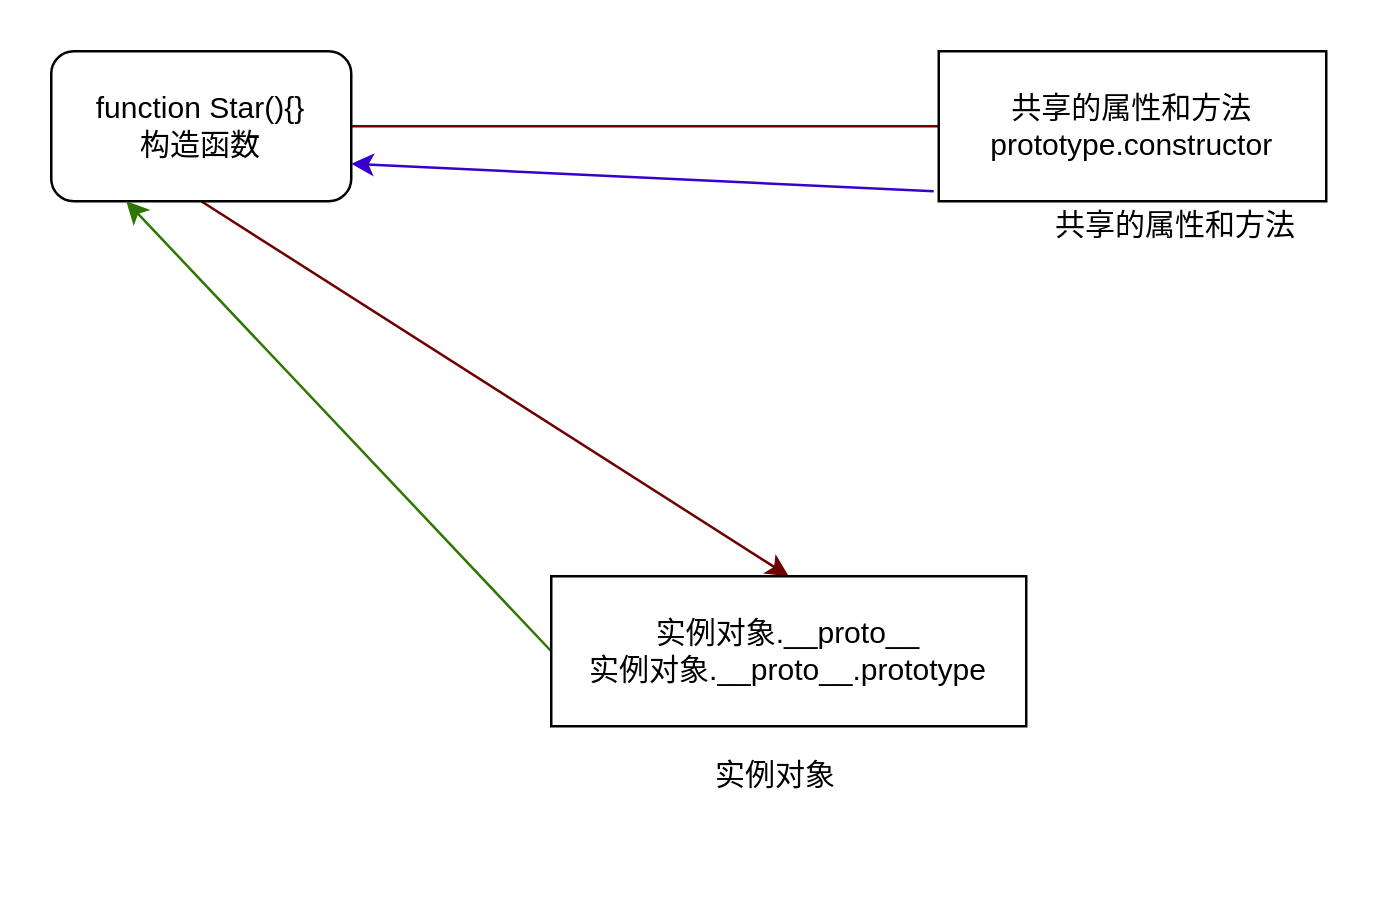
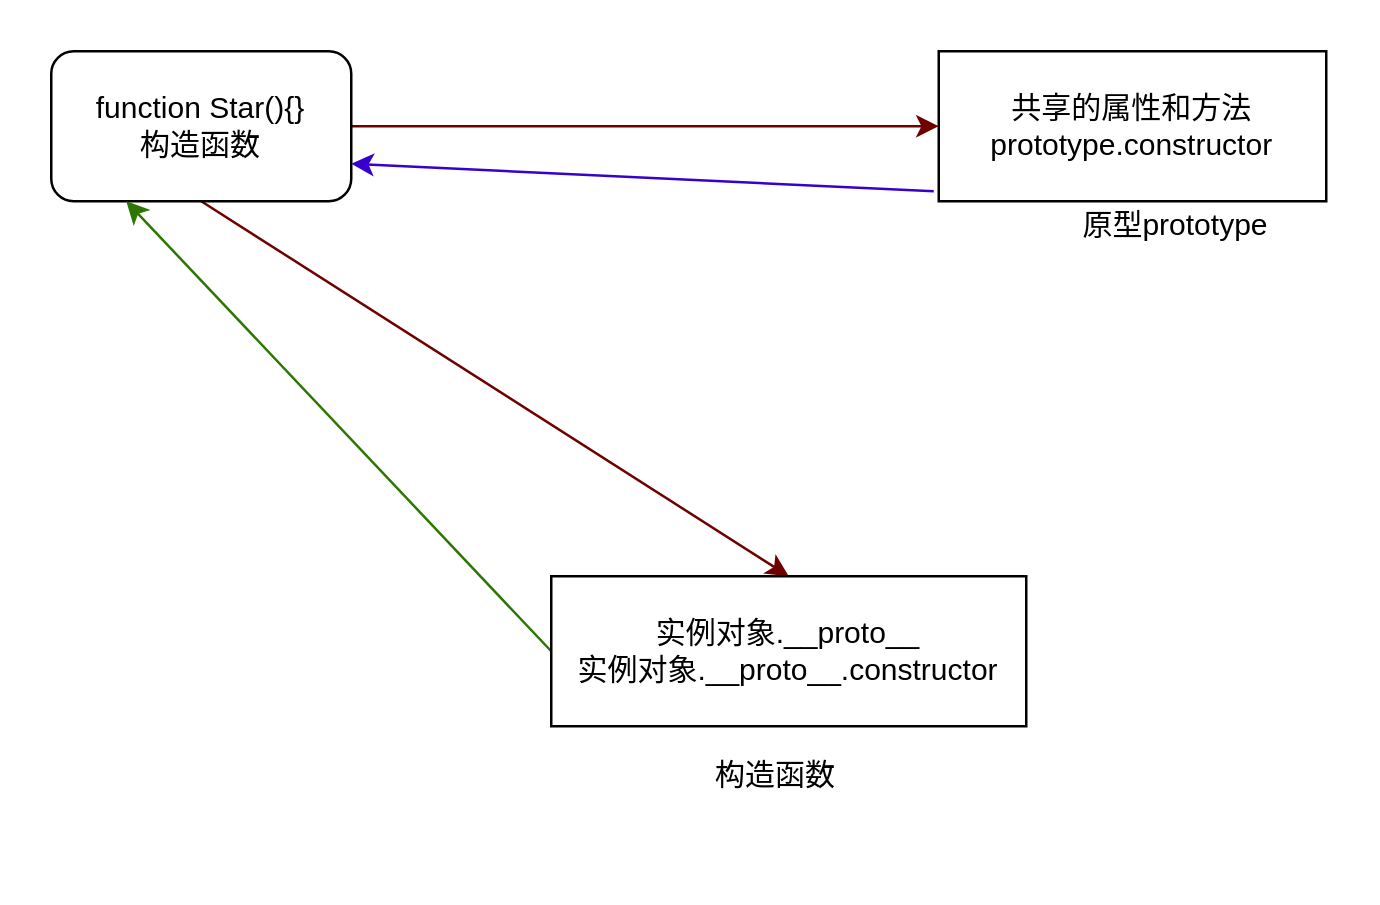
(927, 126) -> (920, 126)
(1176, 226) -> (1176, 226)
(789, 651) -> (789, 651)
(776, 776) -> (776, 776)
